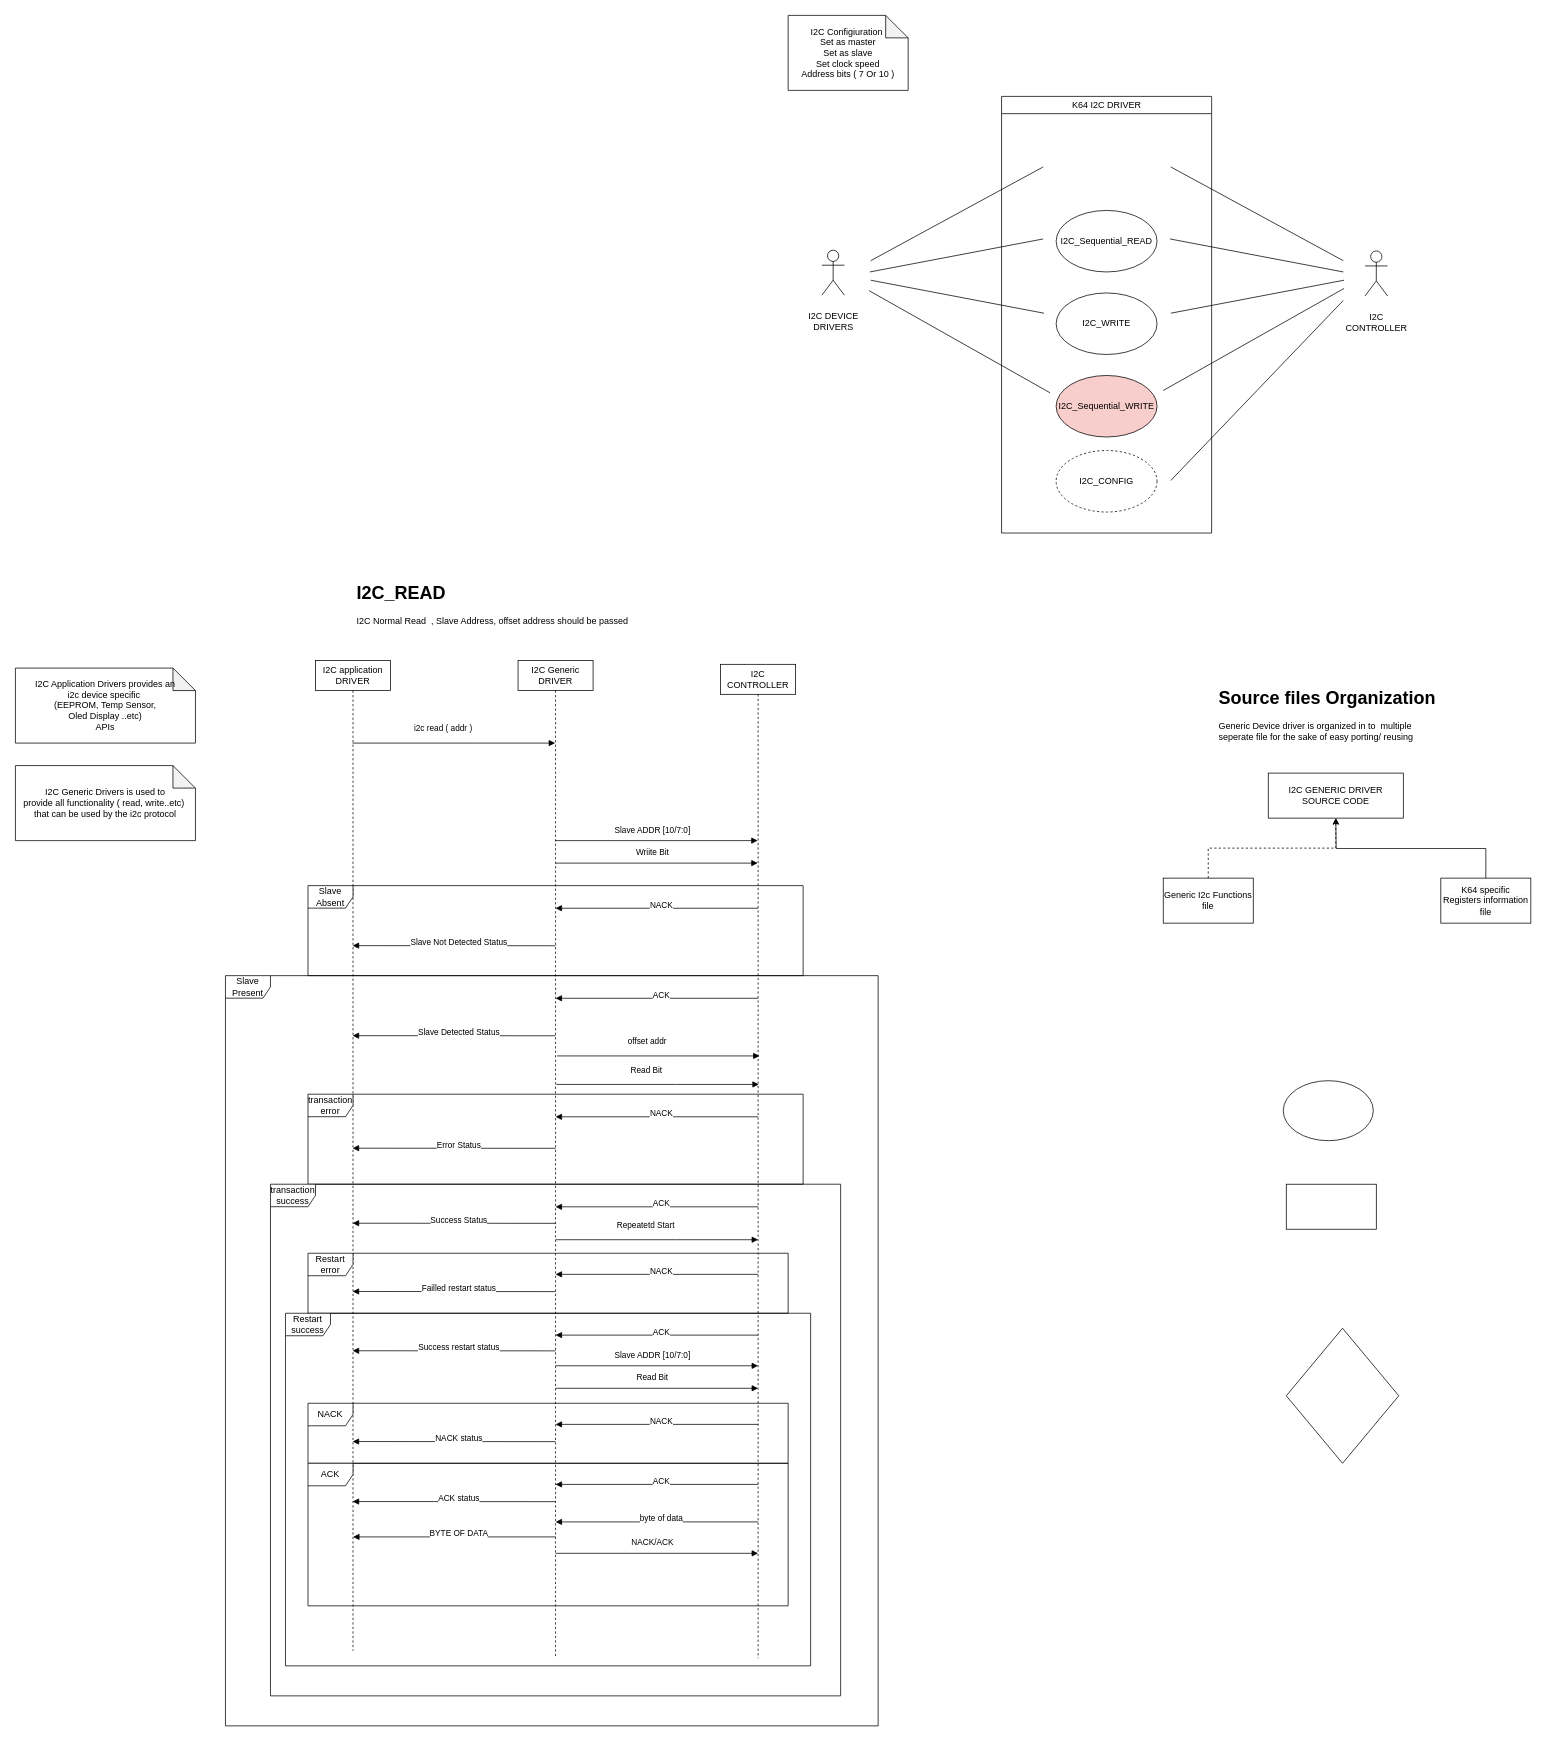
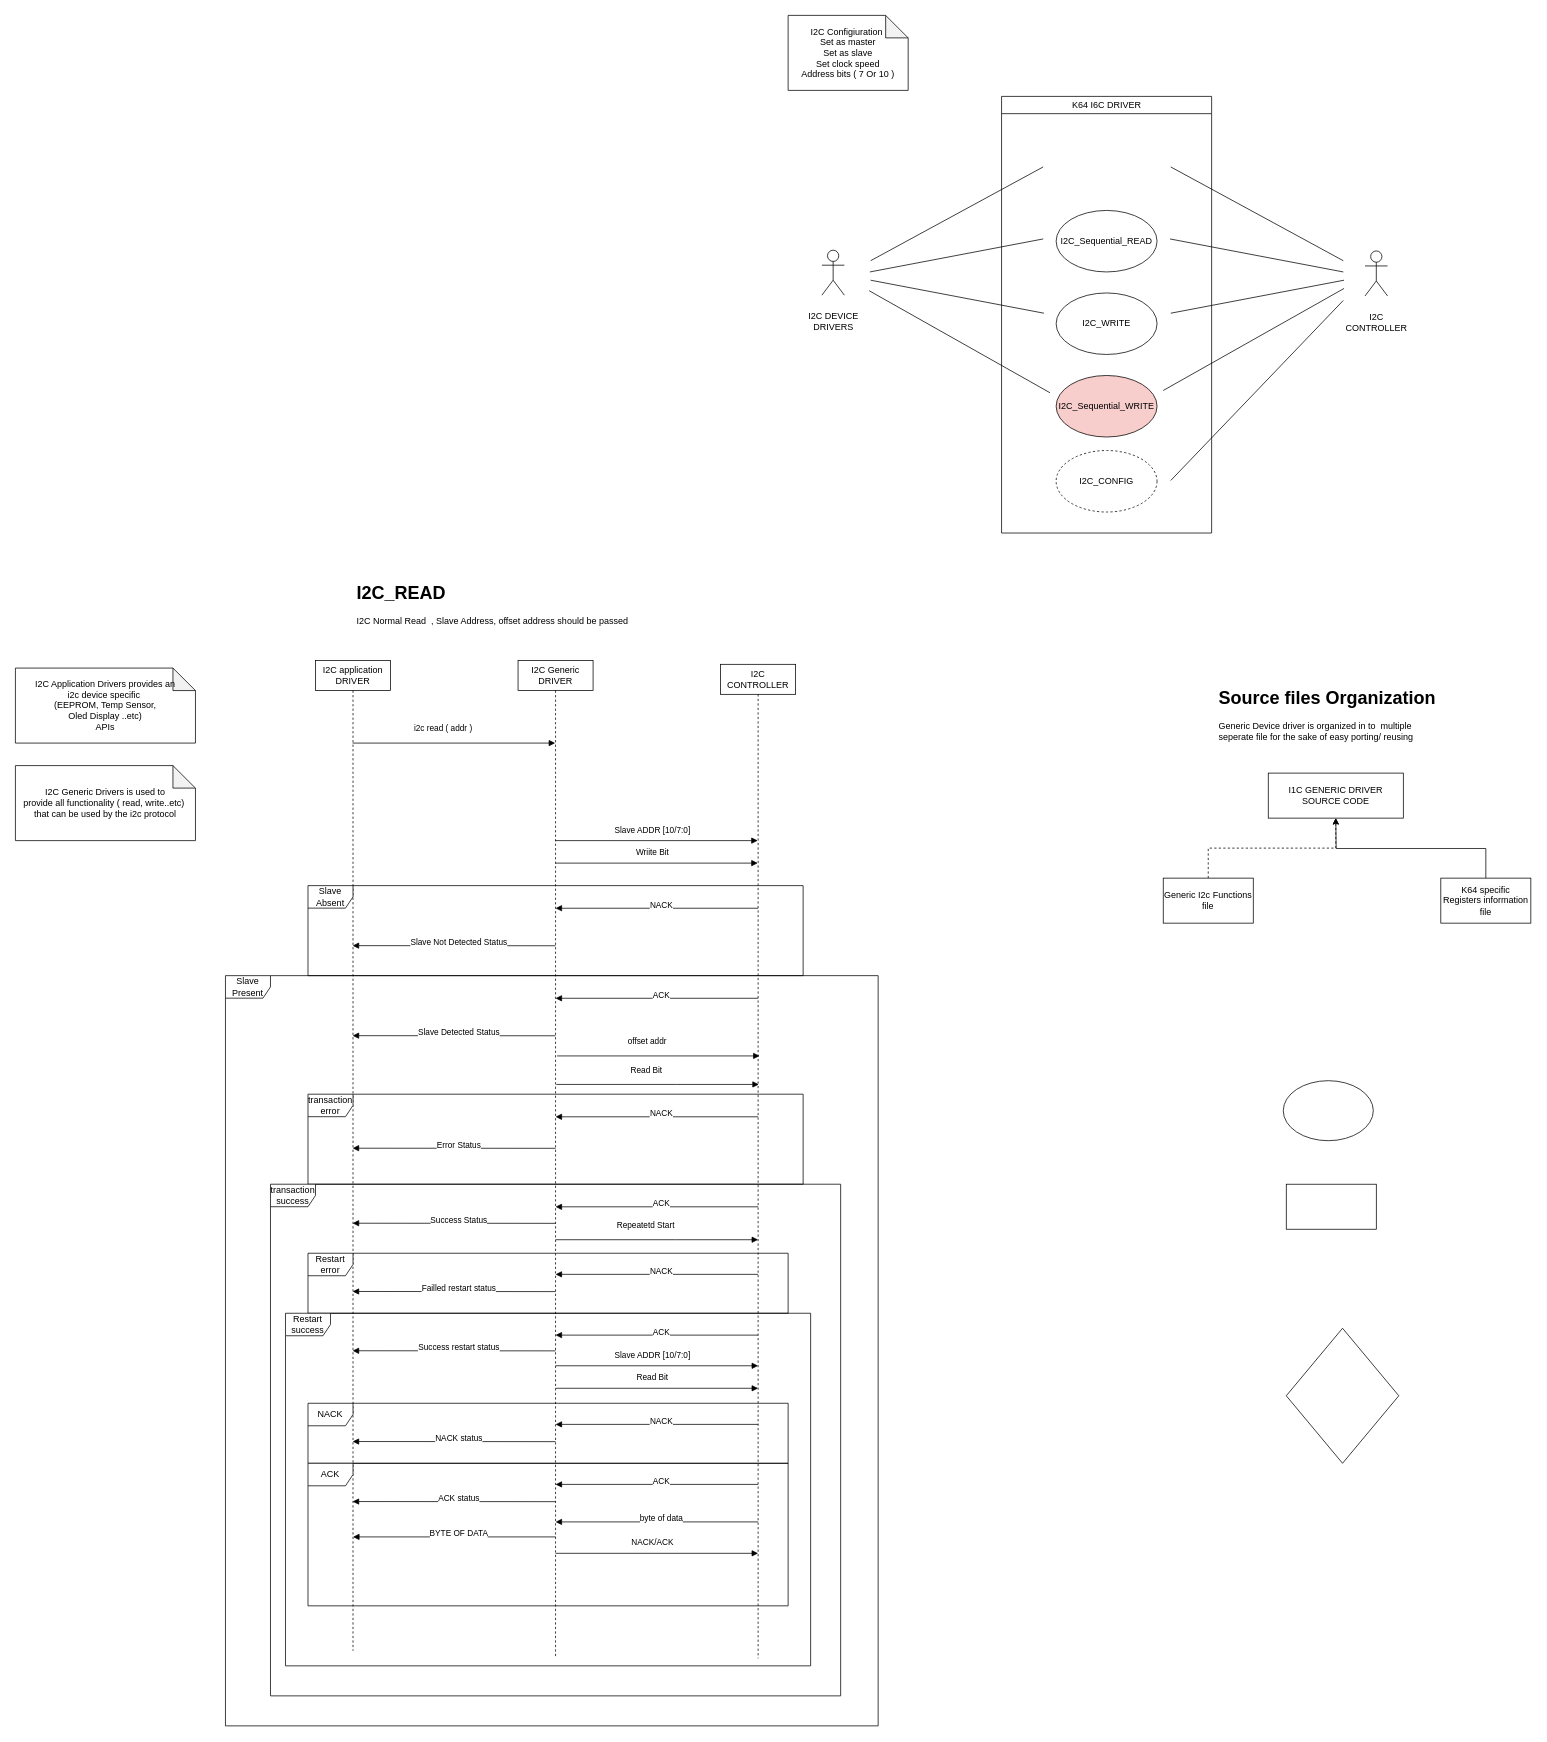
(1107, 105) -> (1107, 105)
(1335, 795) -> (1335, 795)
